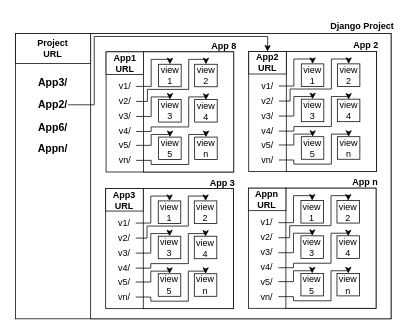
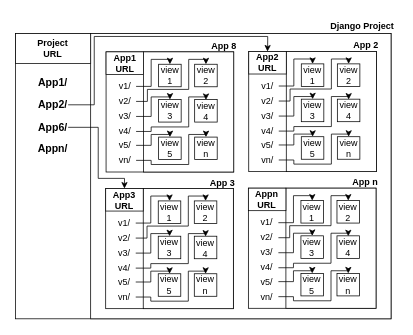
(53, 82) -> (53, 82)
none -> (98, 153)
